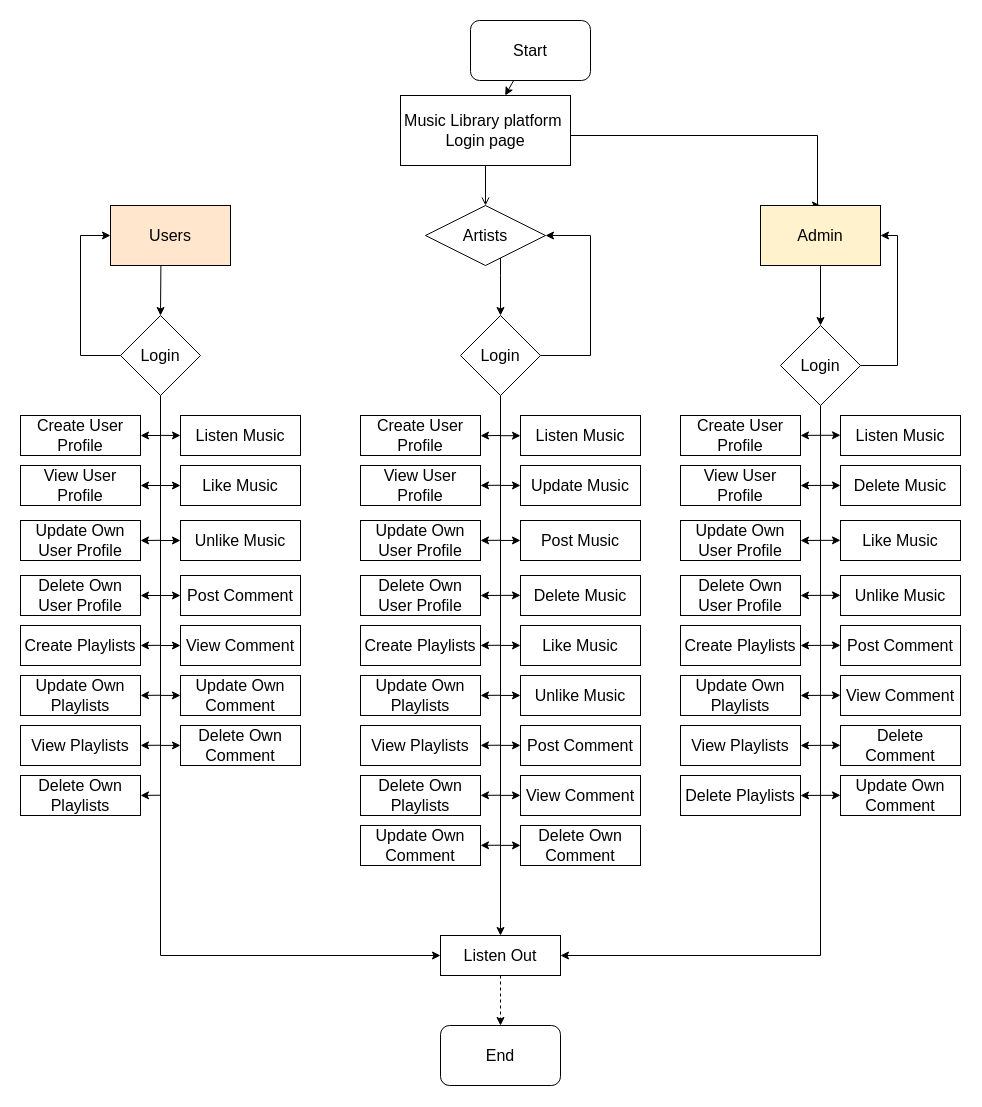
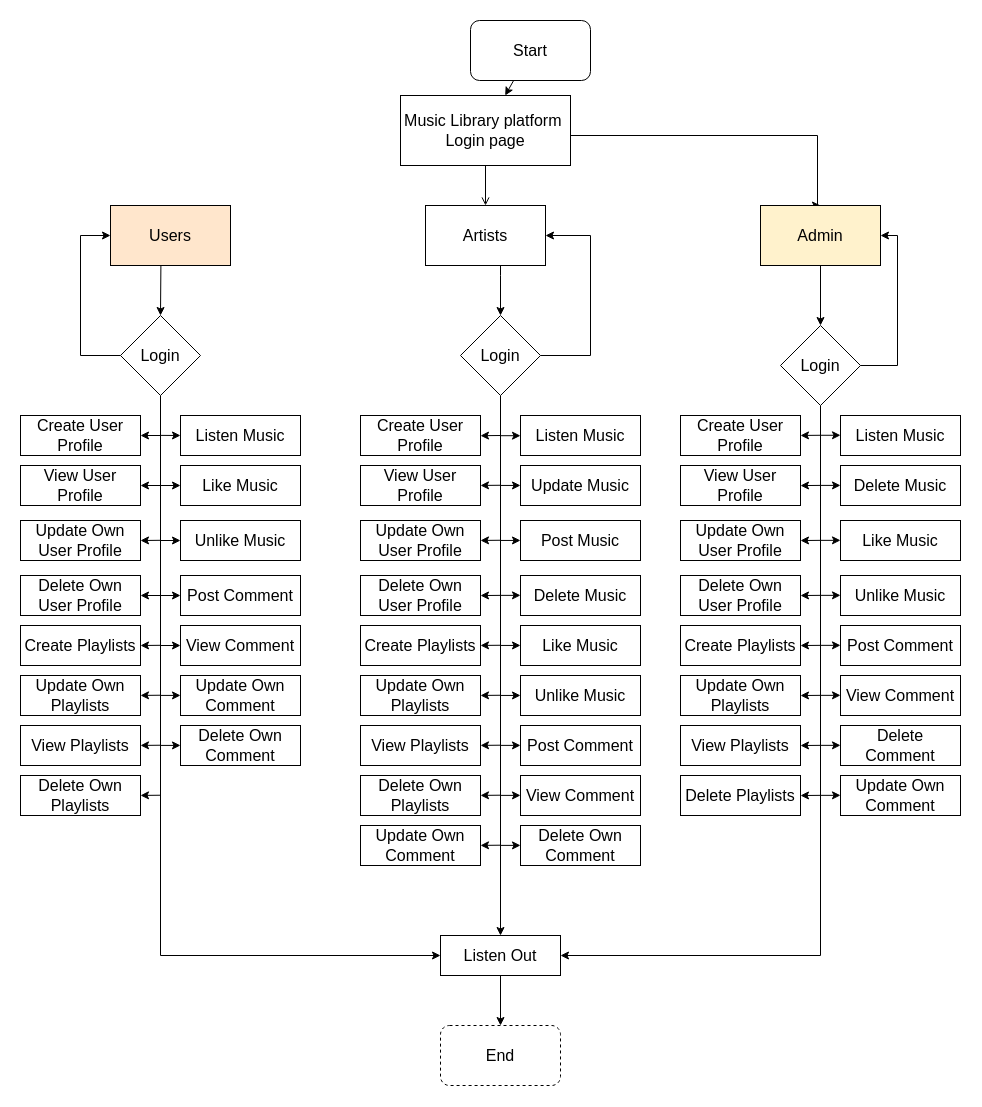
(486, 236) -> (486, 236)
(501, 997) -> (501, 997)
(501, 1056) -> (501, 1056)
